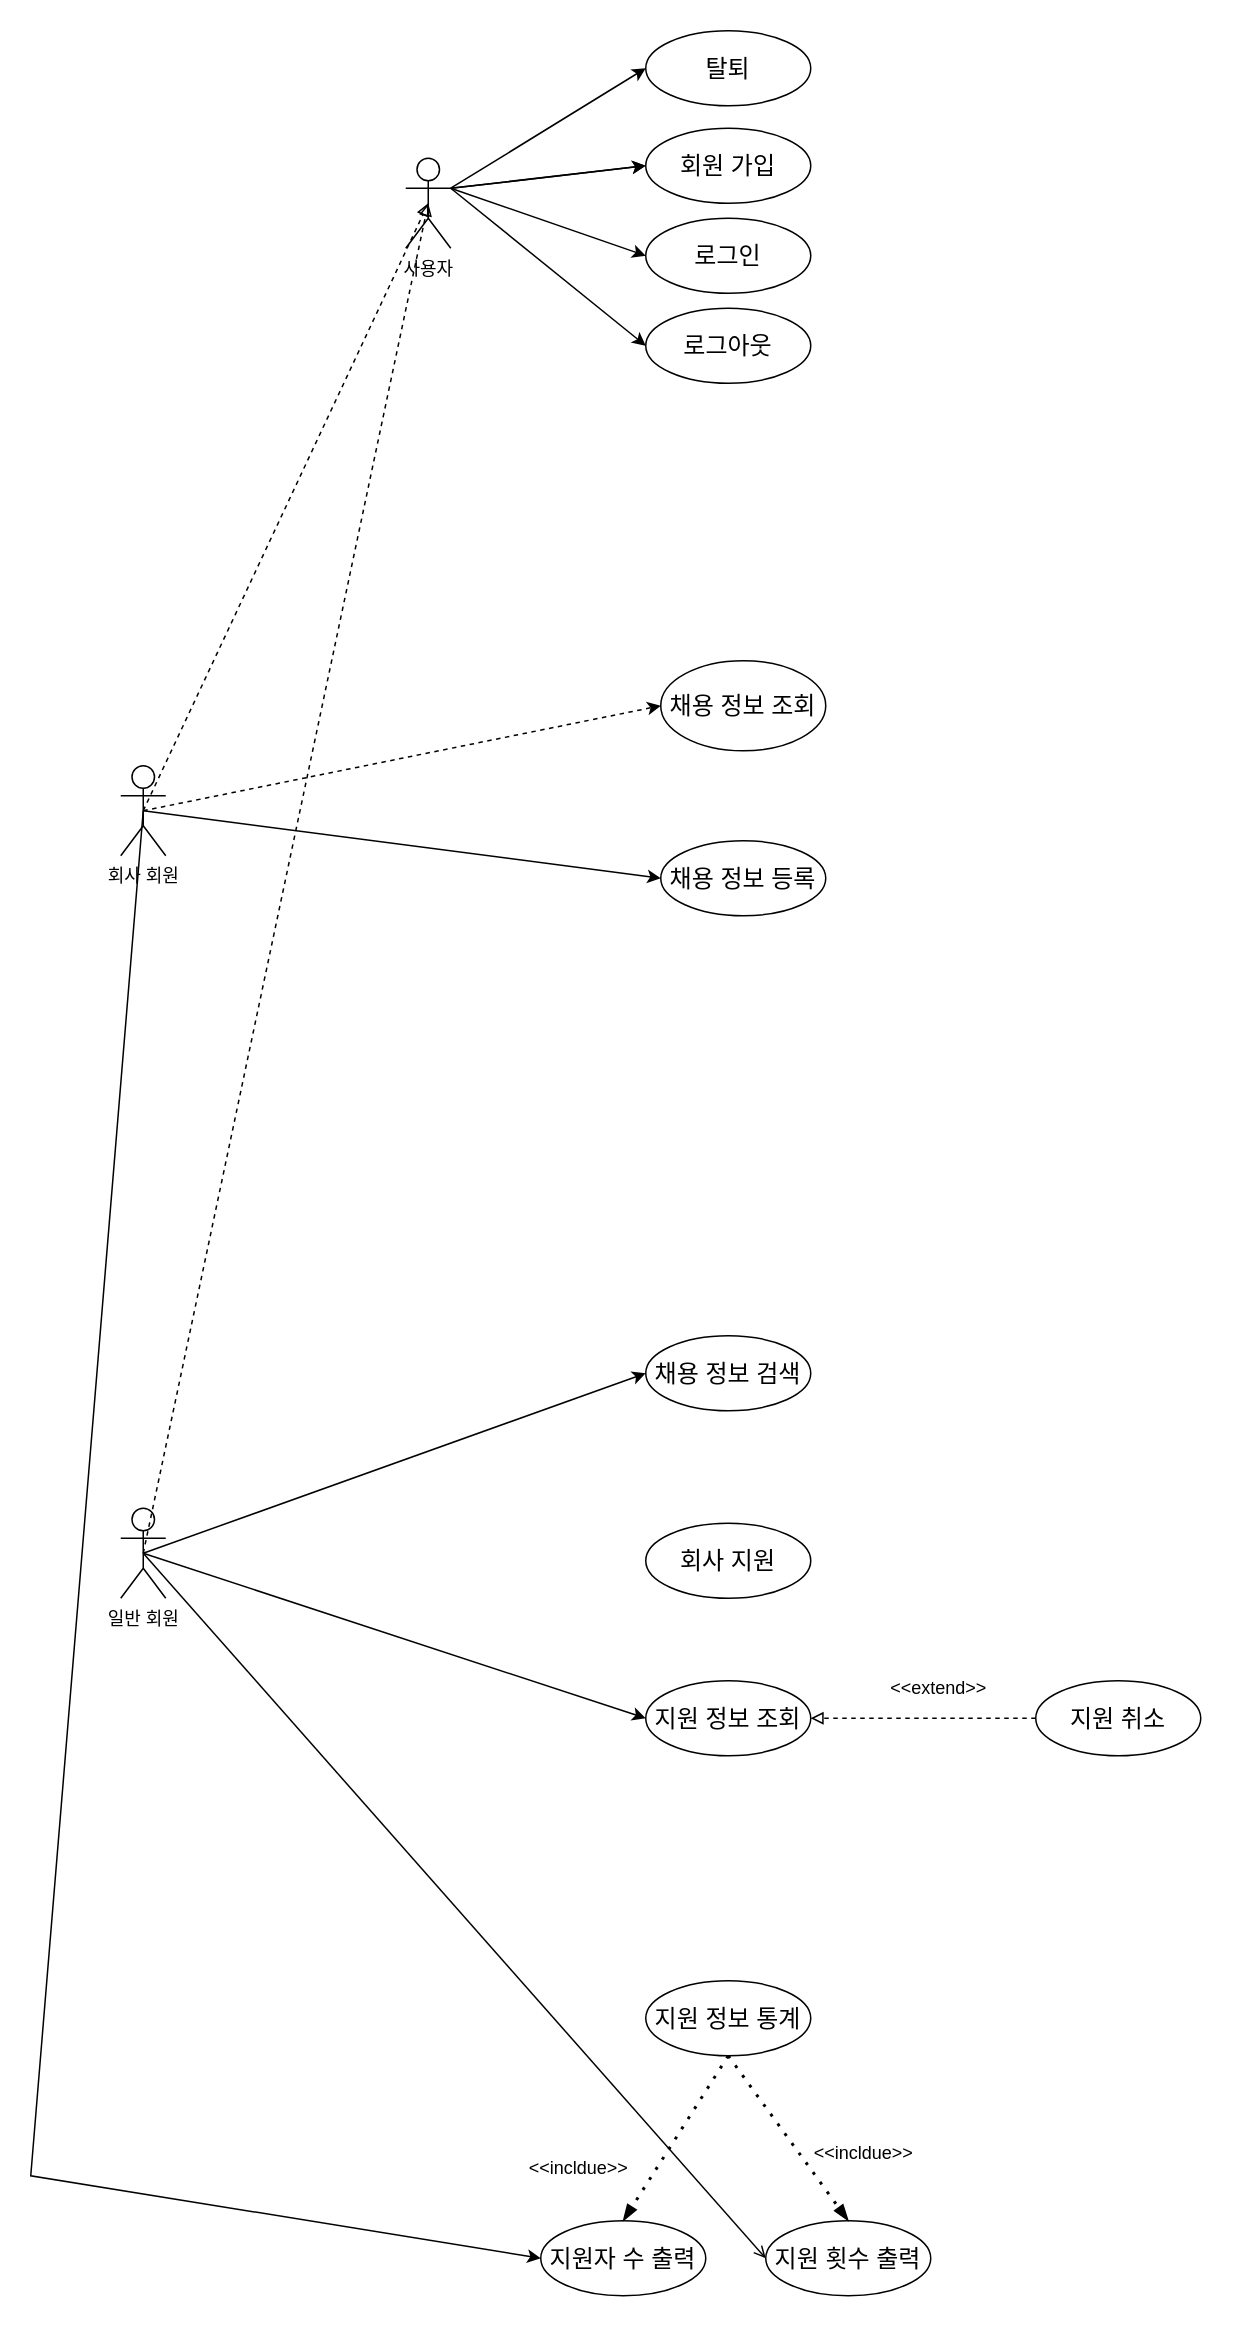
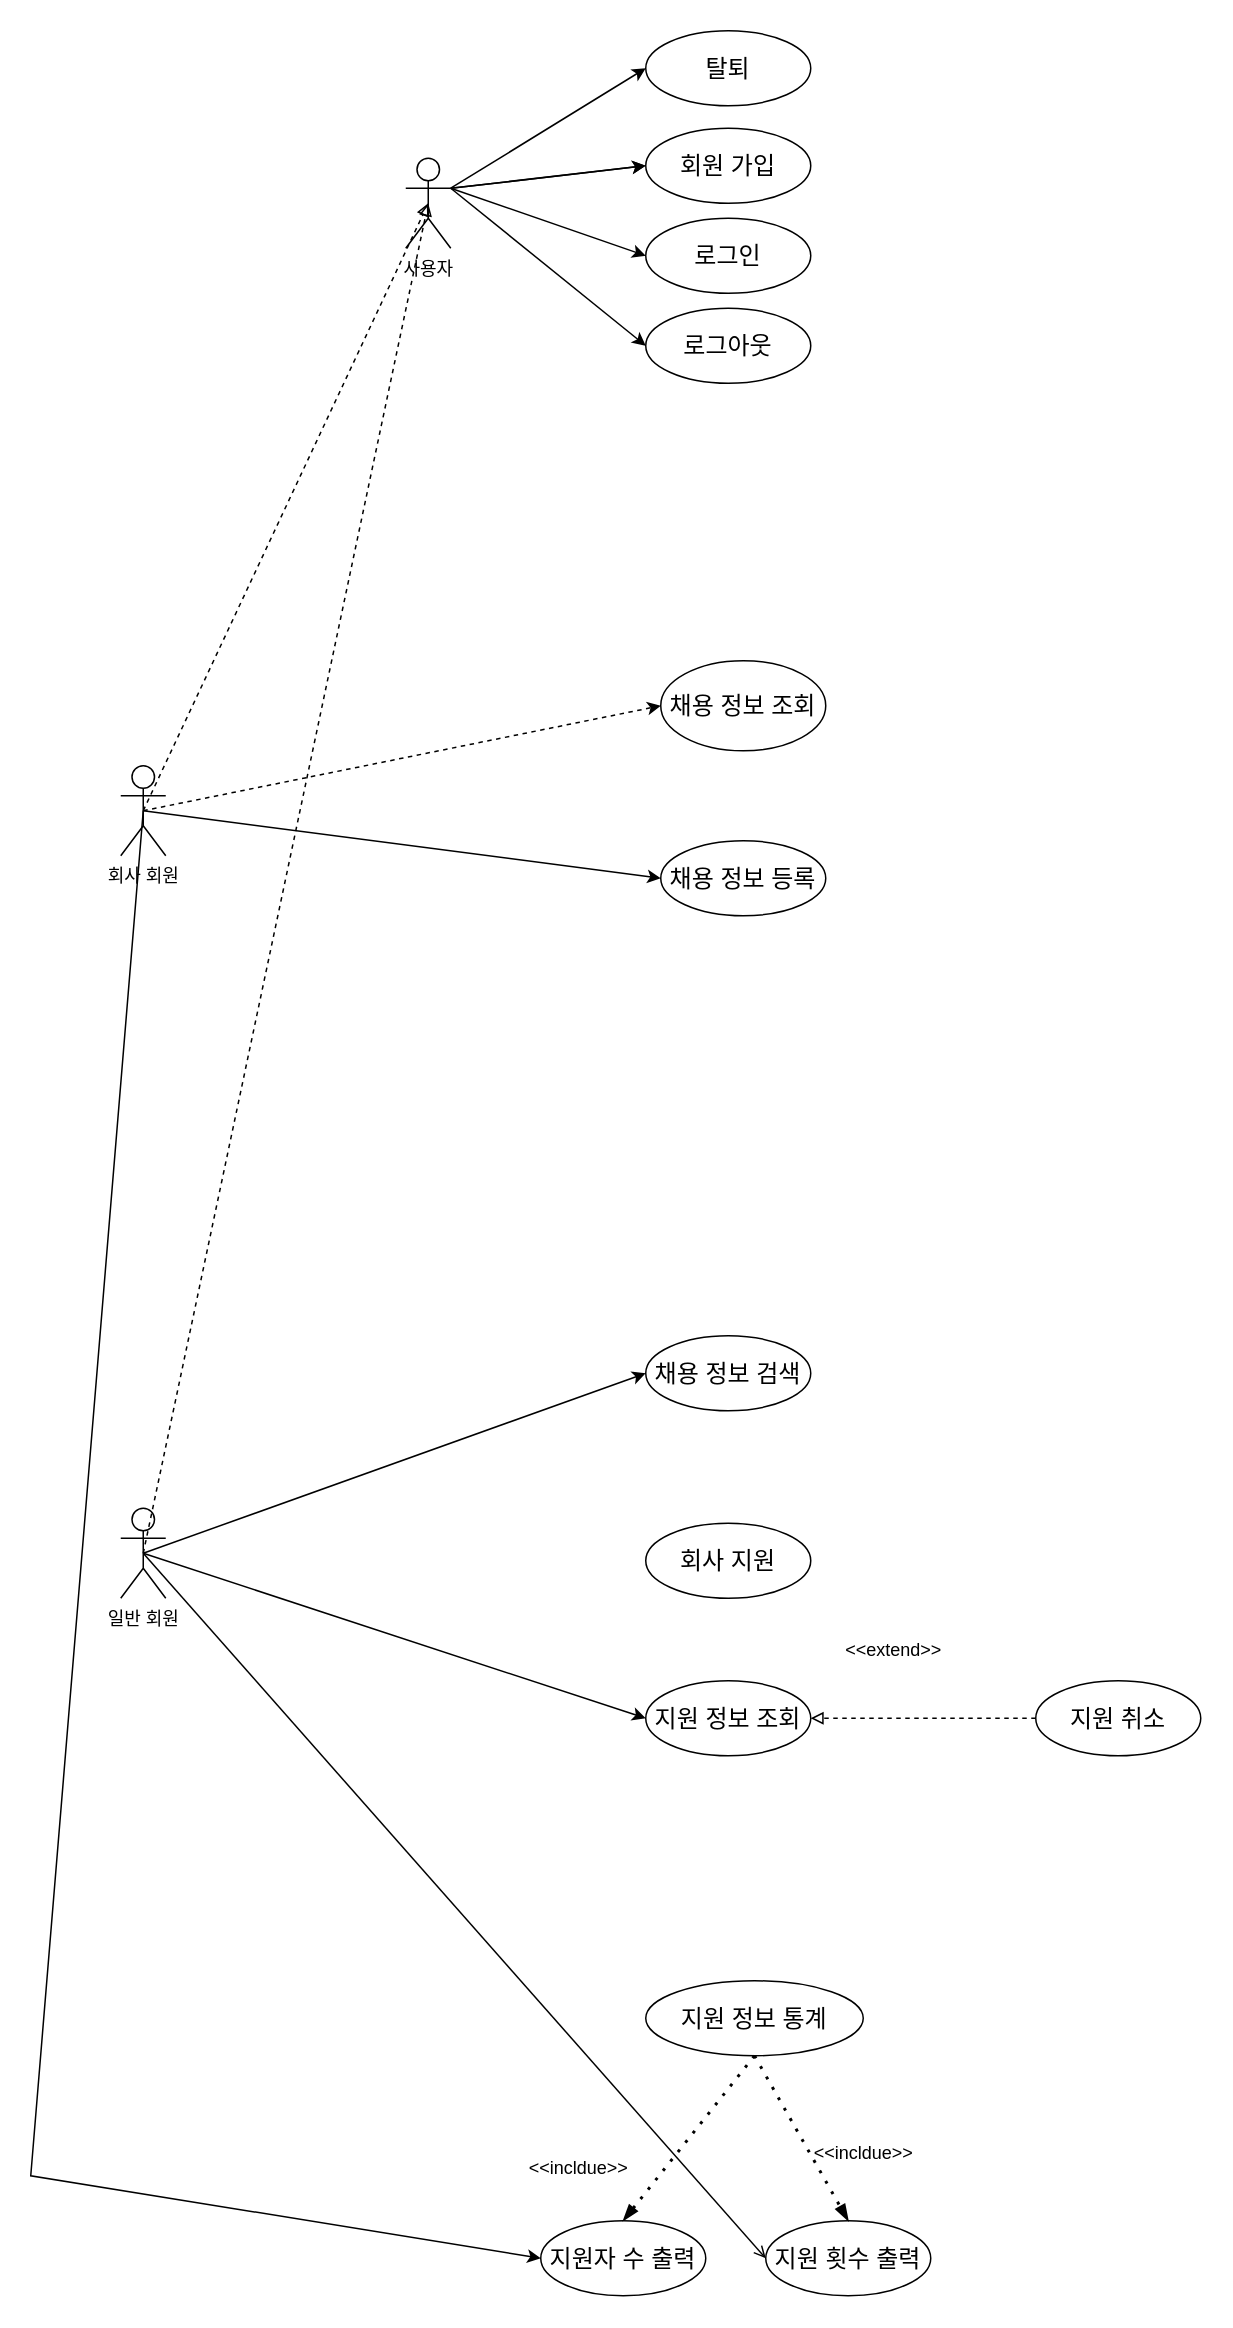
(938, 1688) -> (893, 1651)
(728, 2018) -> (755, 2018)
